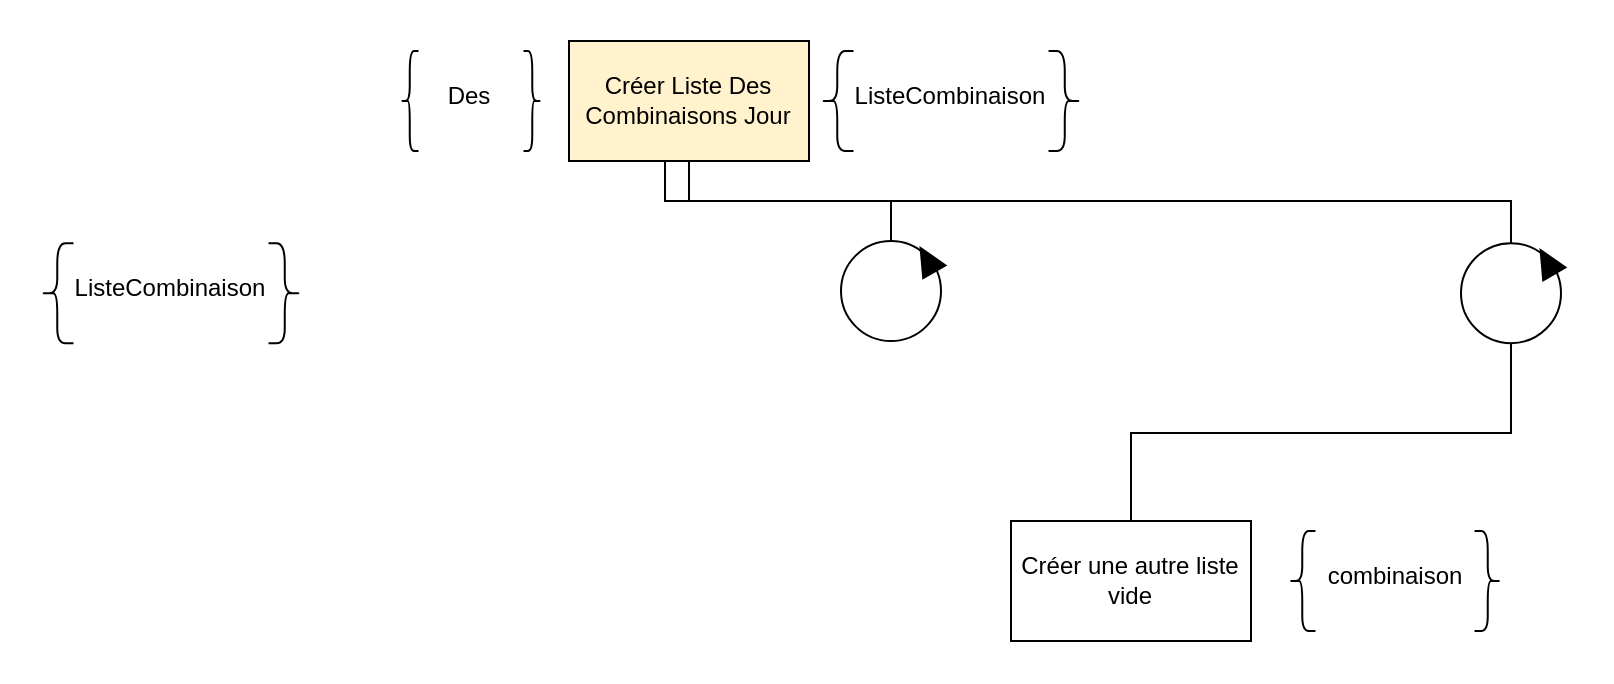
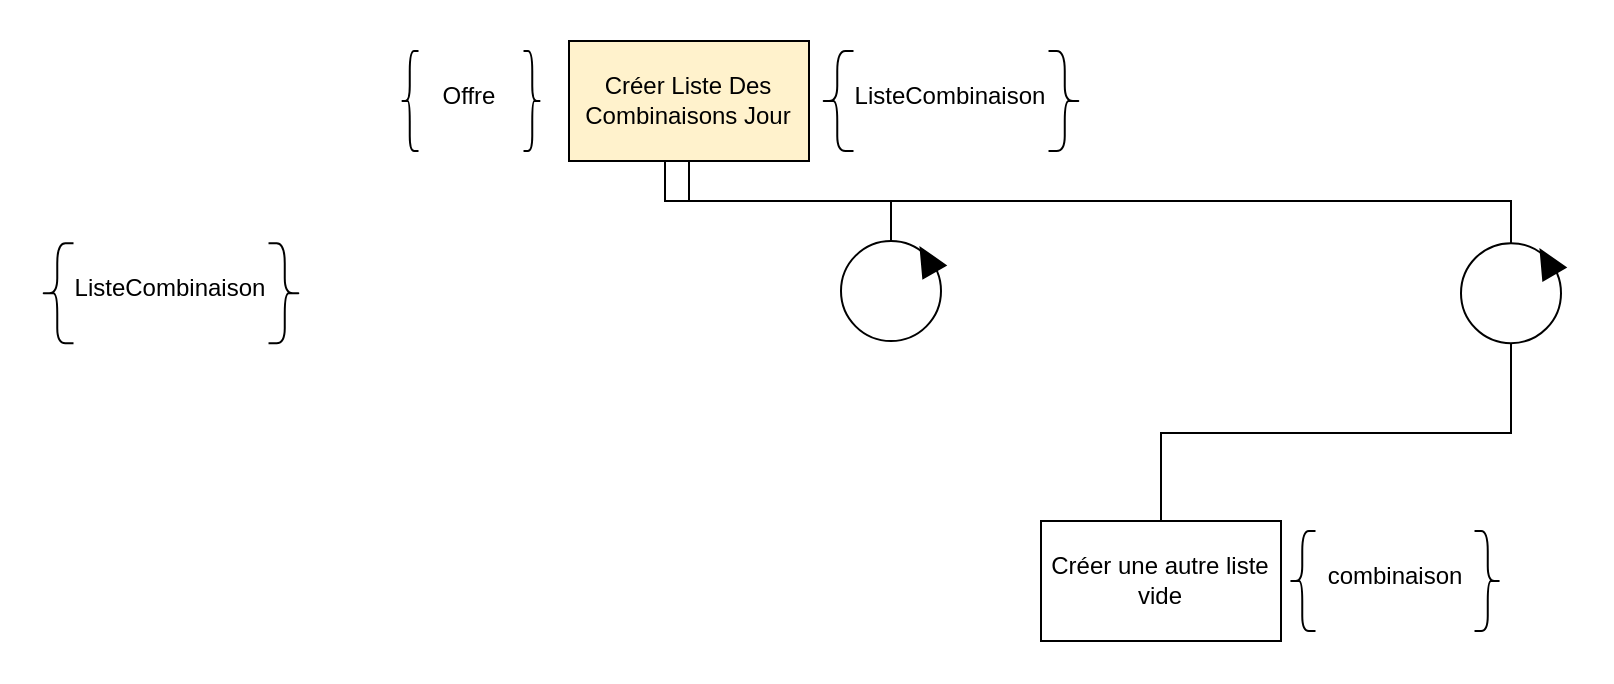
(470, 97) -> (470, 97)
(1131, 581) -> (1161, 581)
